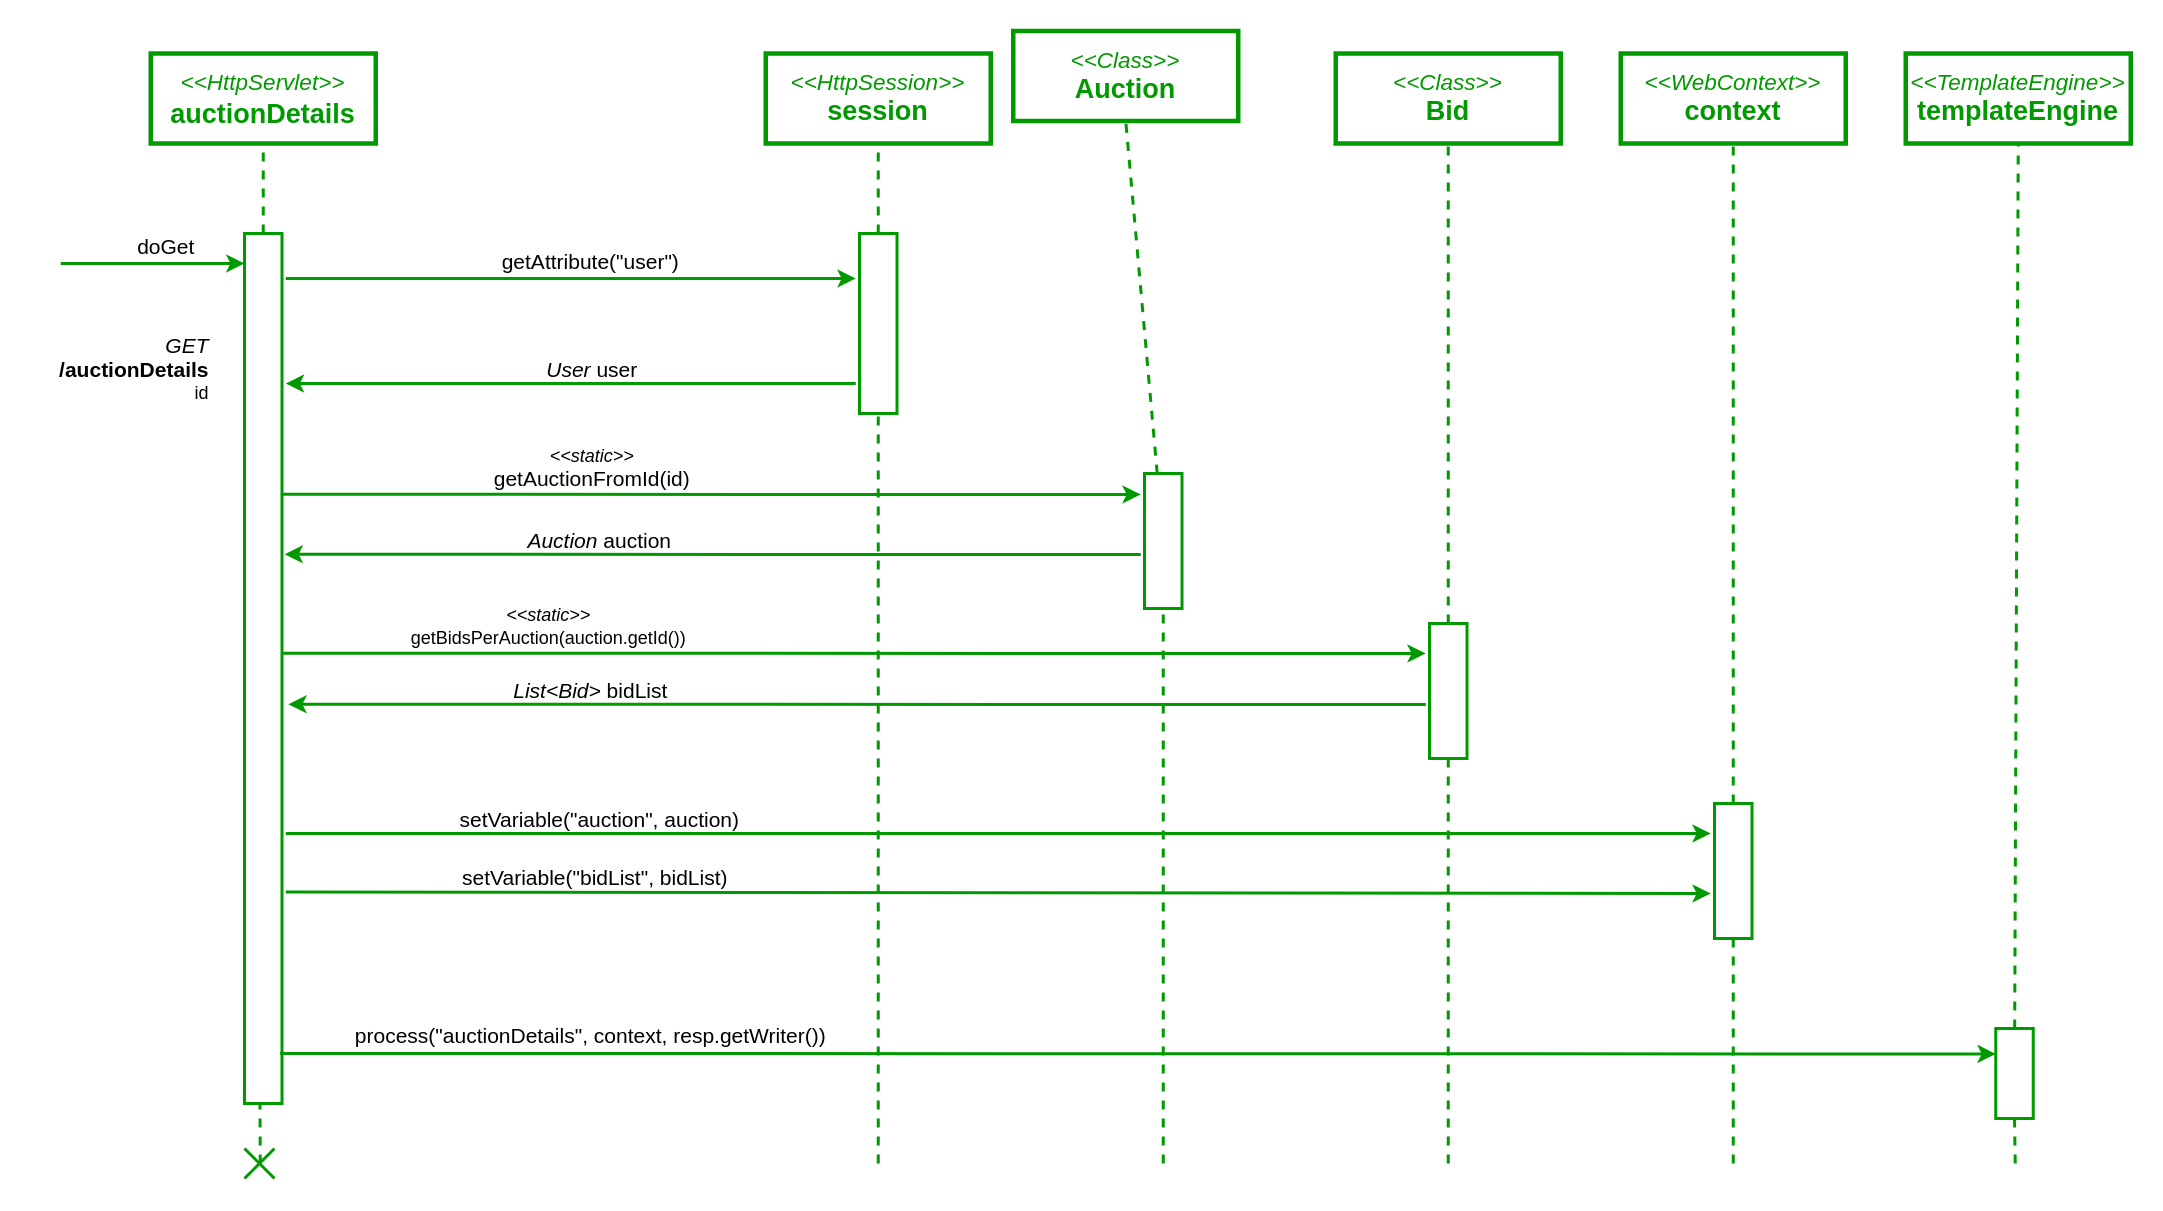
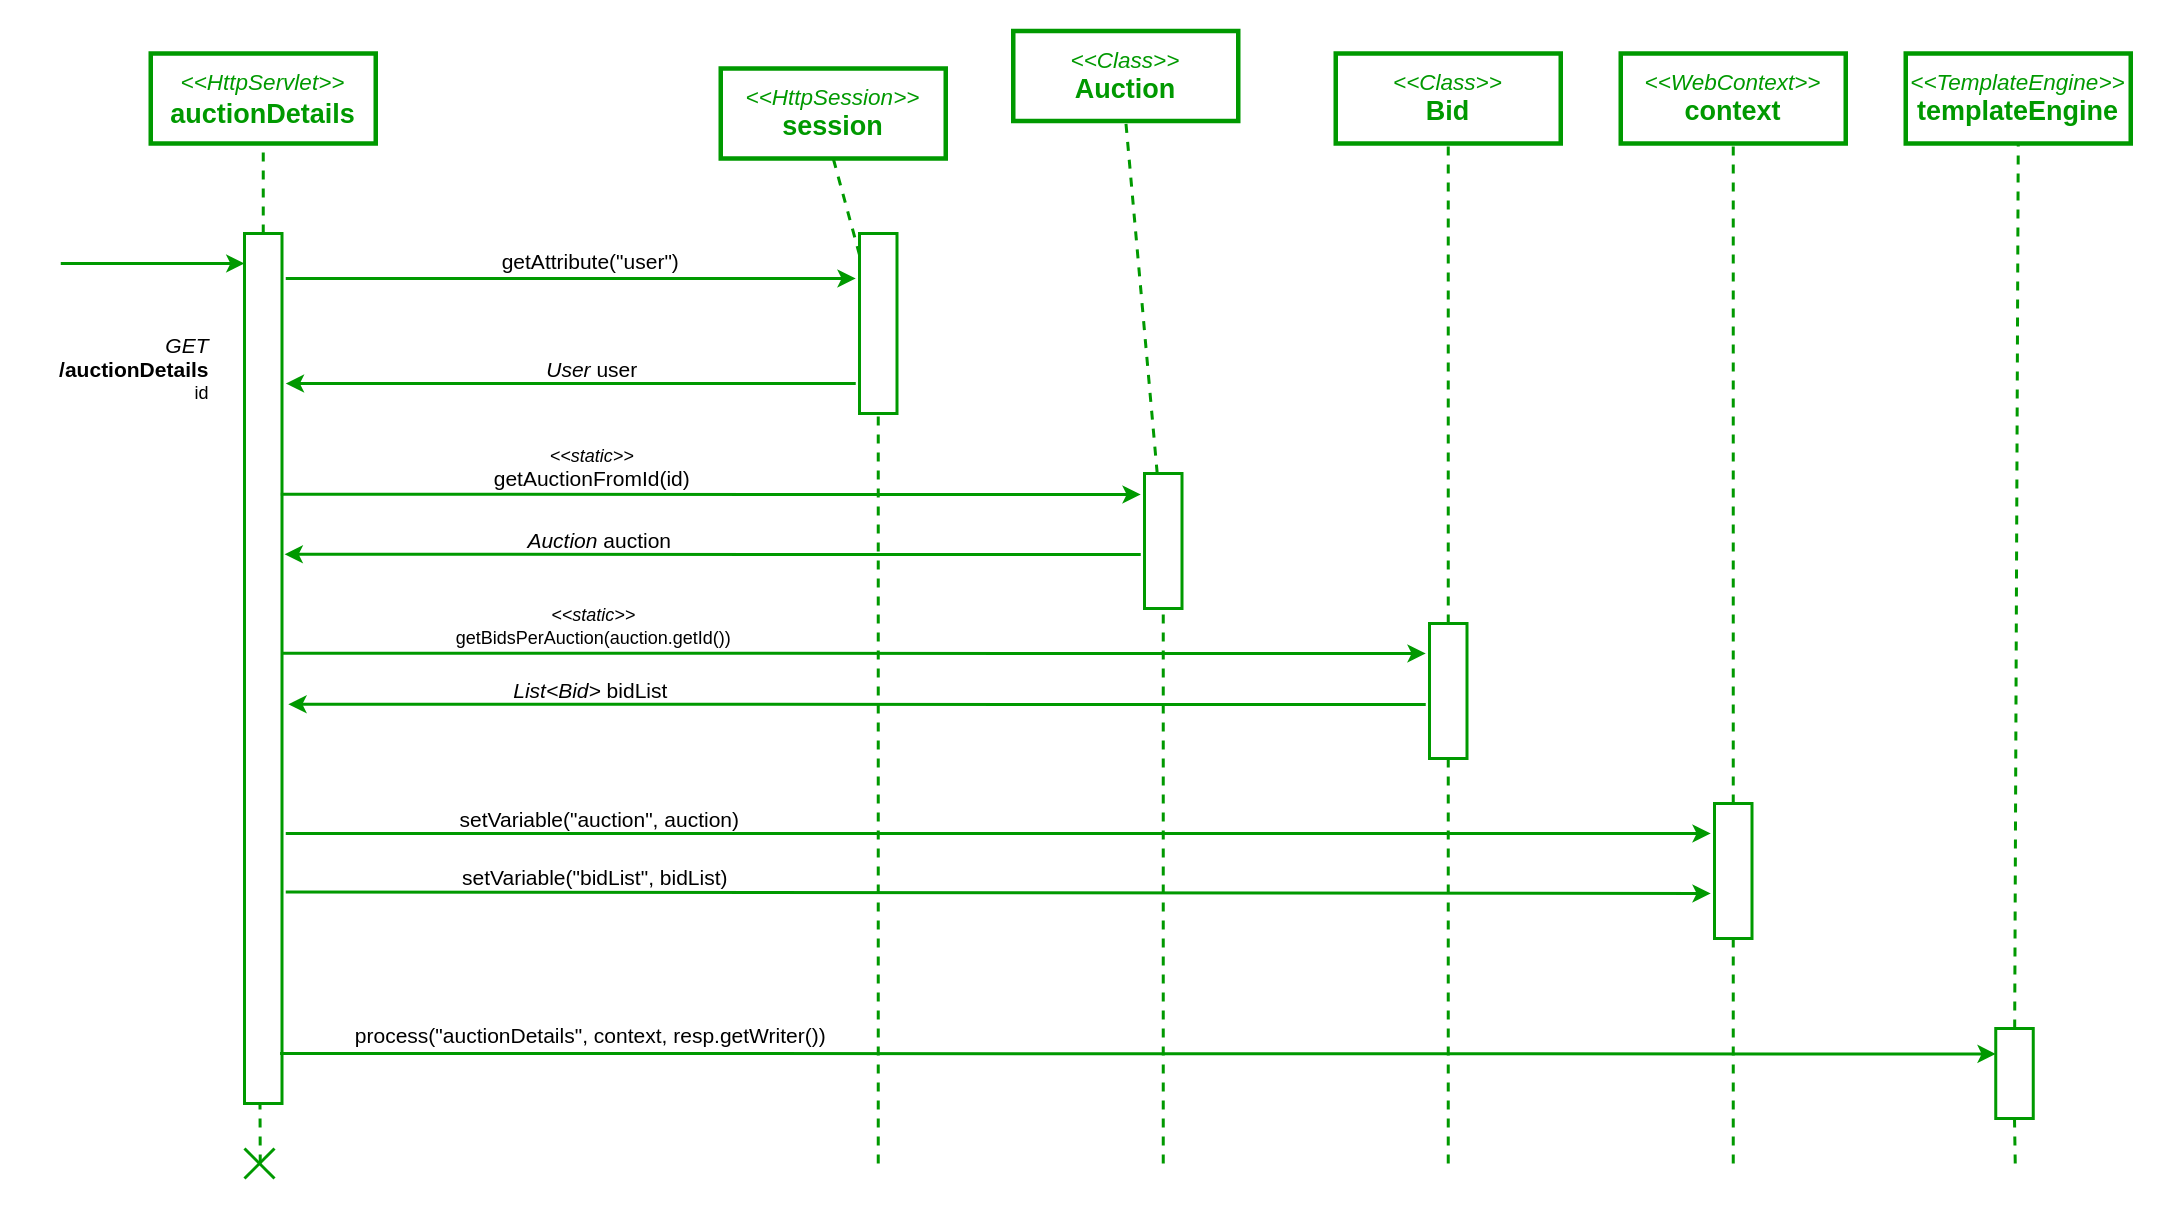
(878, 98) -> (833, 113)
(166, 247) -> none
(548, 626) -> (593, 626)
